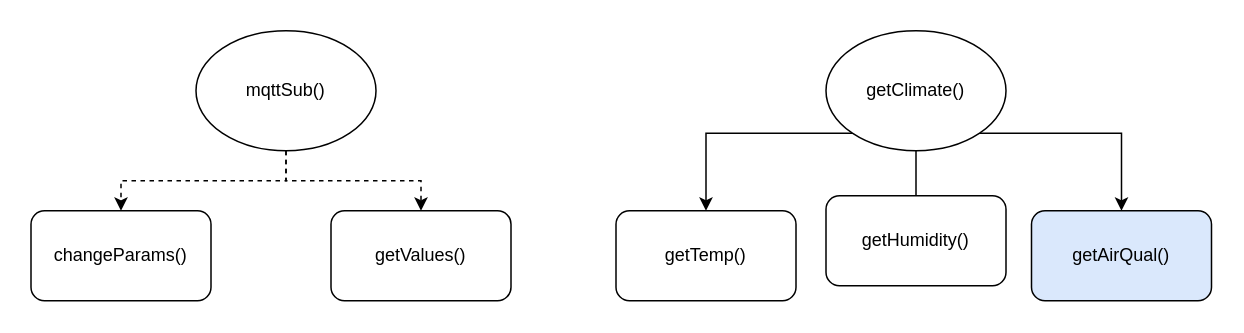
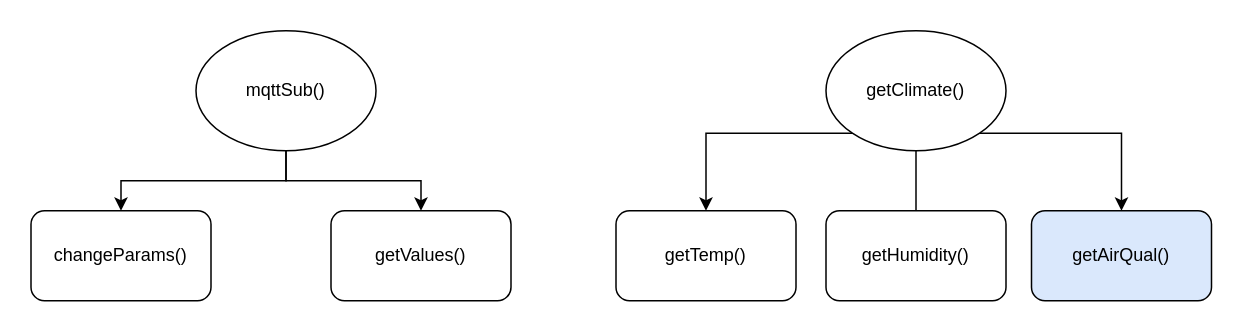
(193, 181) -> (193, 181)
(361, 181) -> (361, 181)
(916, 241) -> (916, 256)
